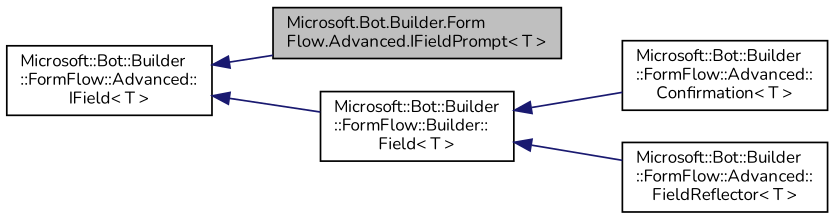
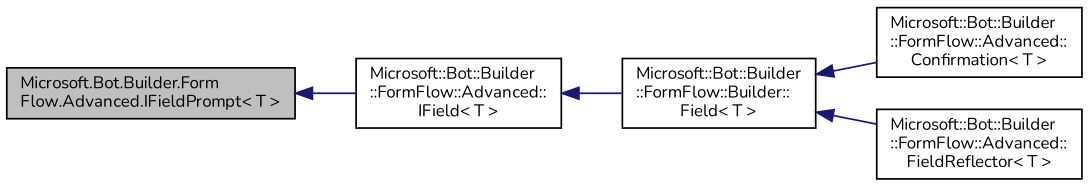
(251, 59) -> (334, 93)
